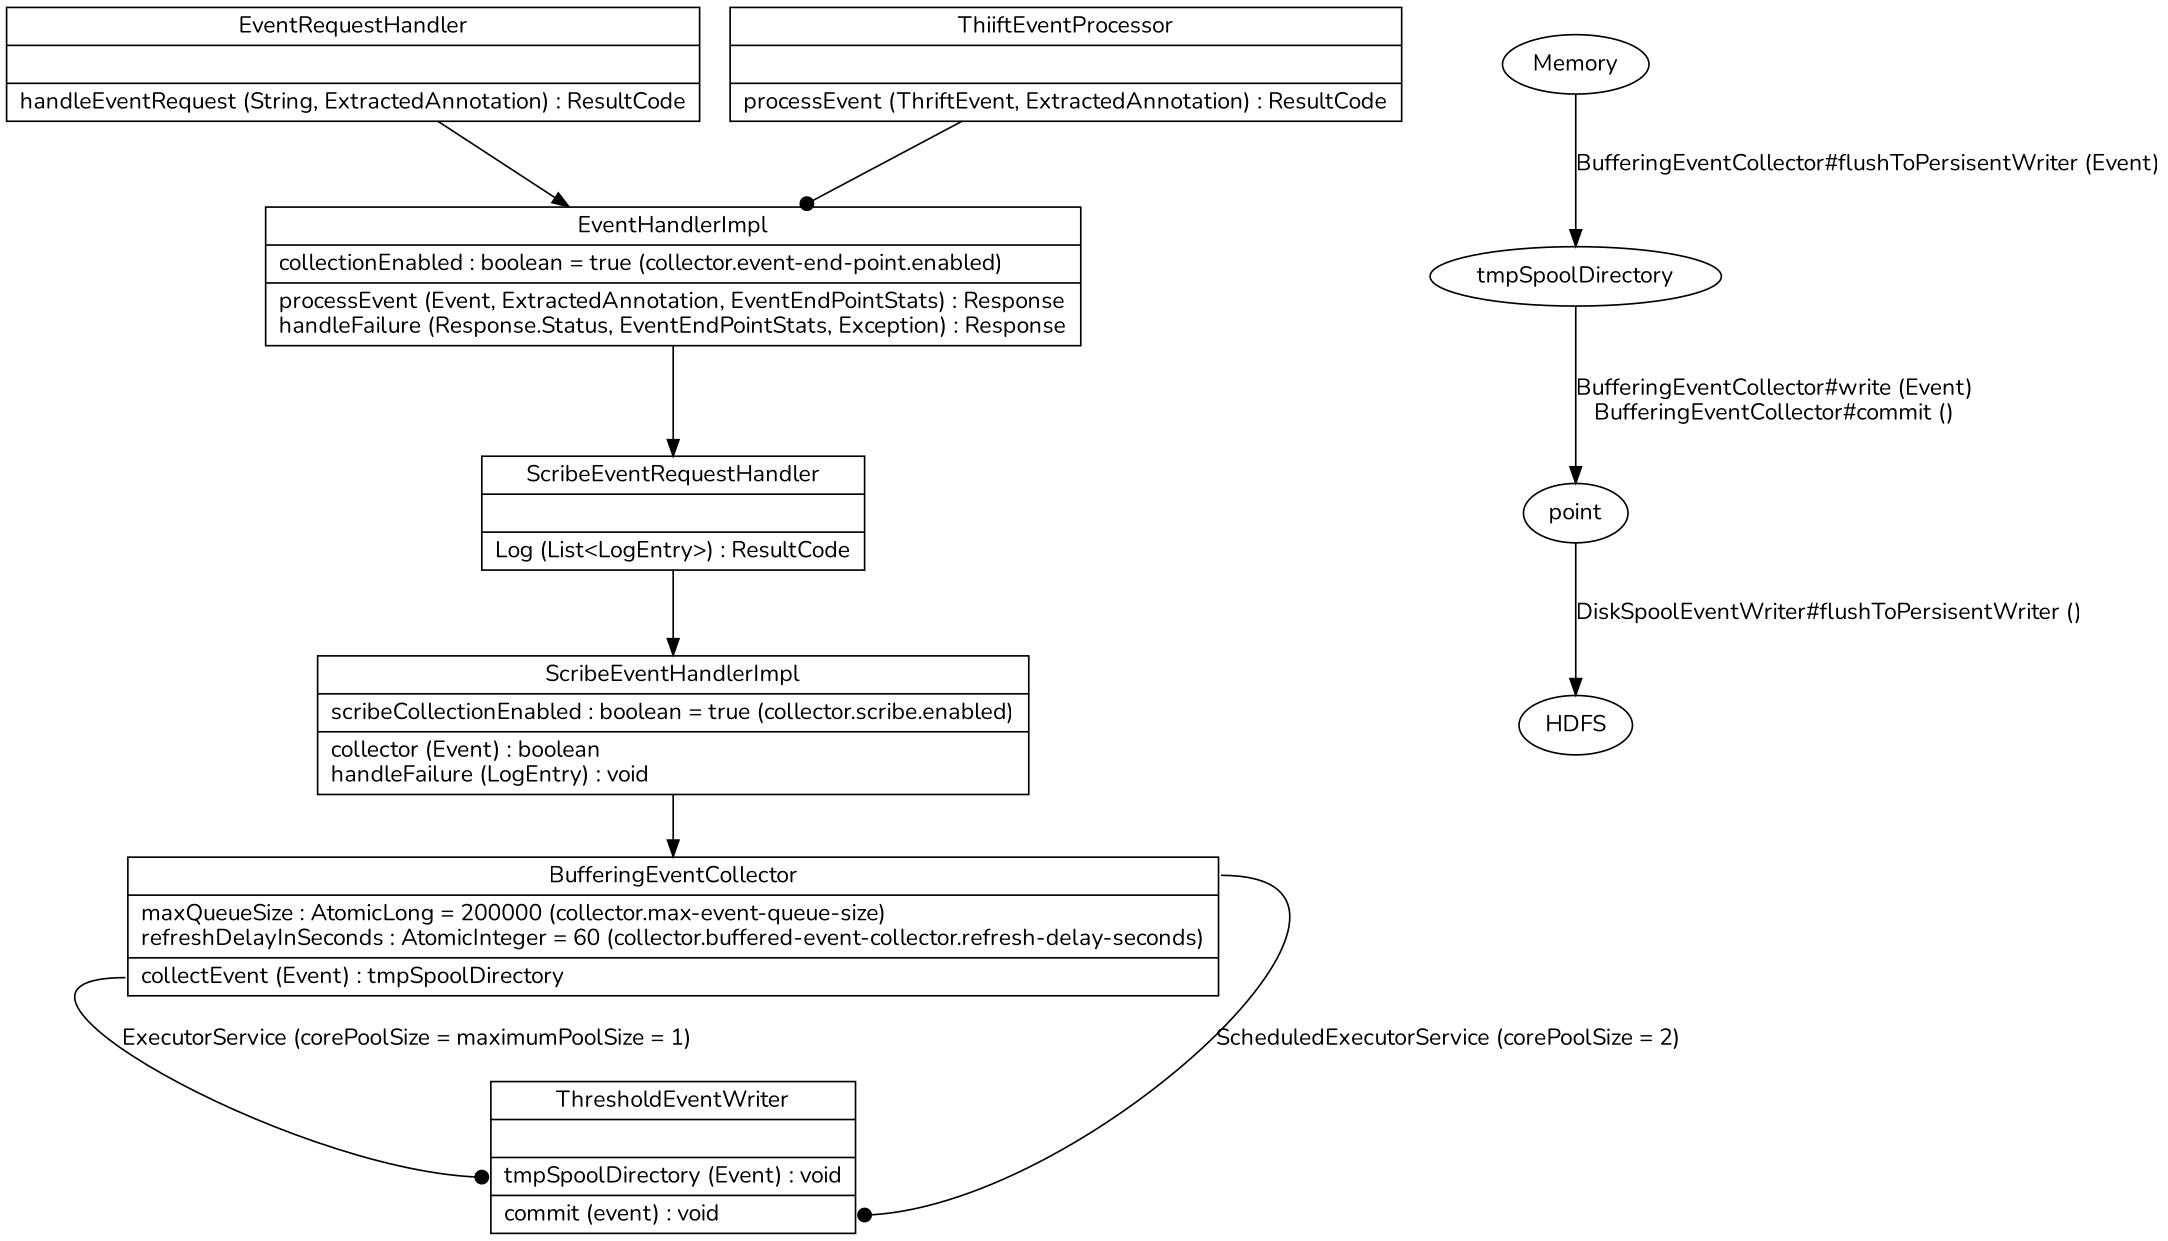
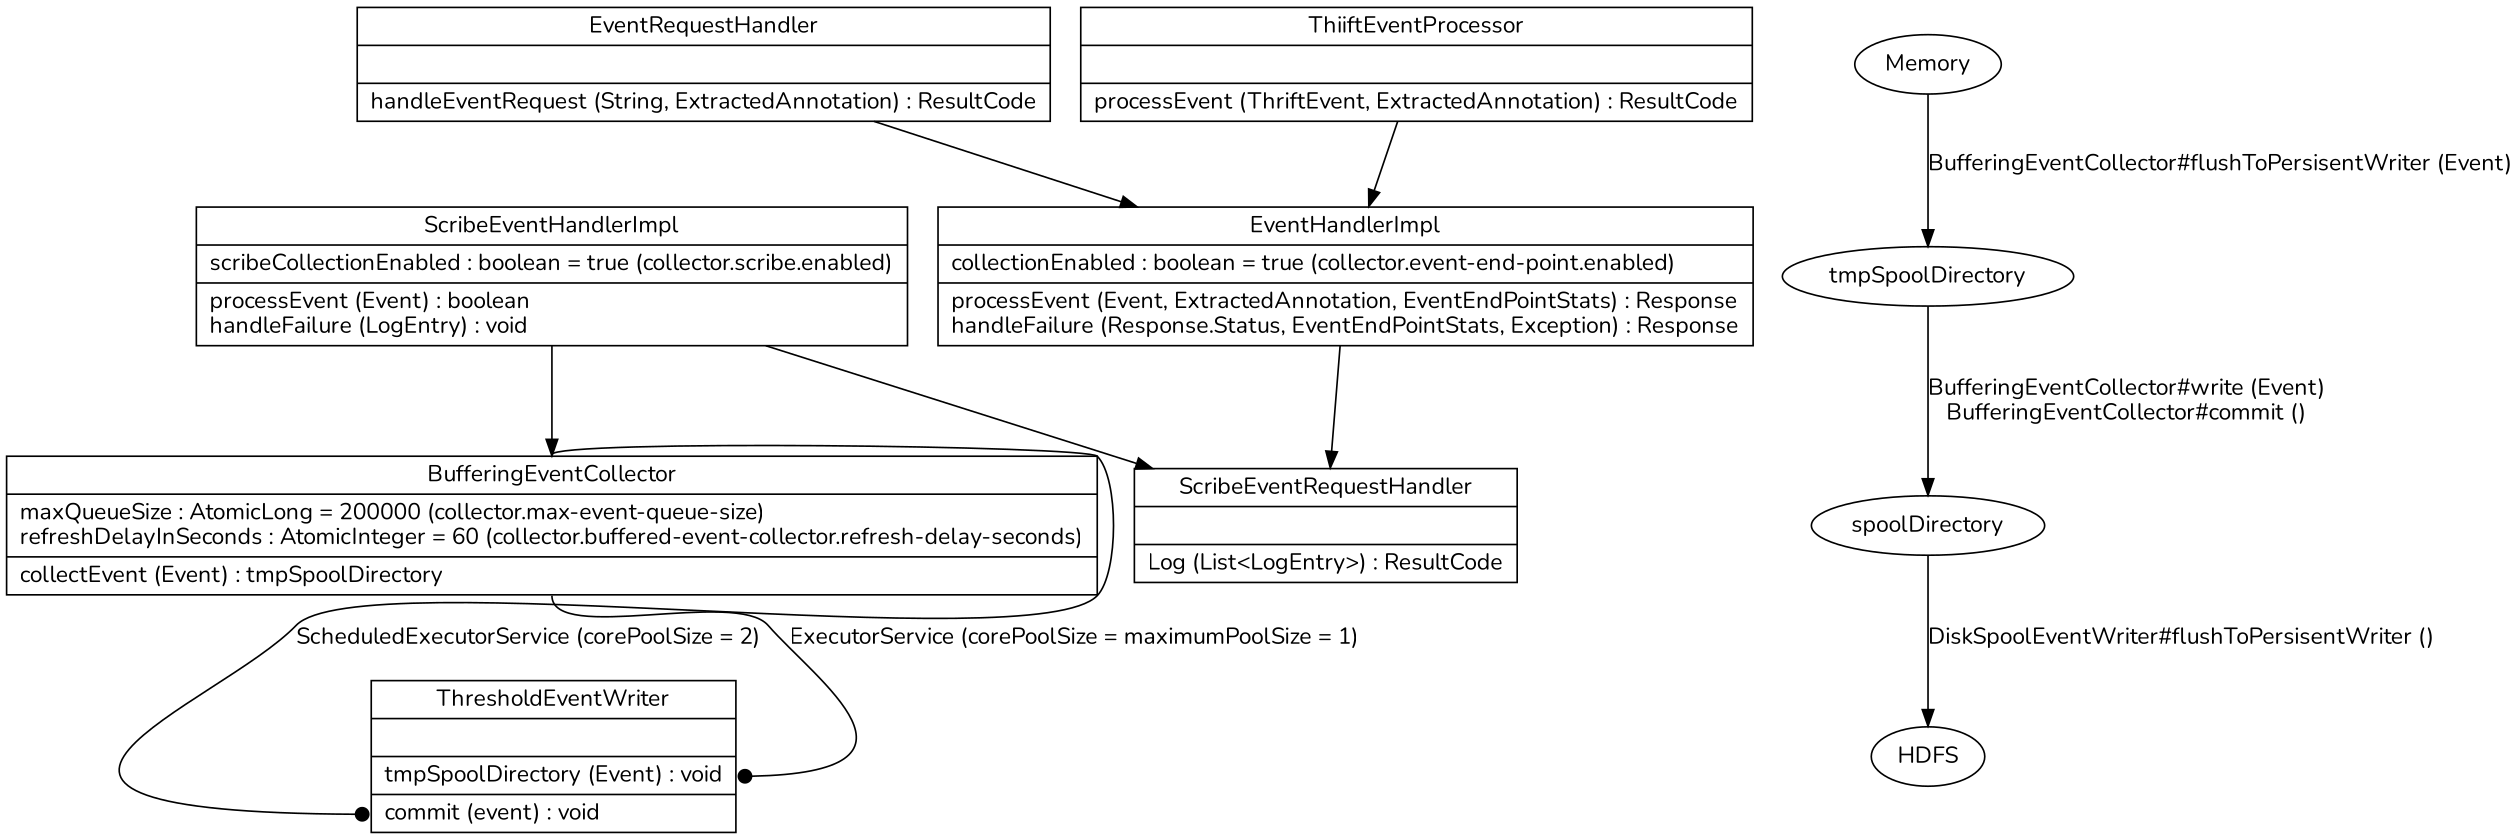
(887, 161) -> (1386, 156)
(1576, 513) -> (1928, 526)
(673, 604) -> (951, 404)
(466, 750) -> (370, 301)
